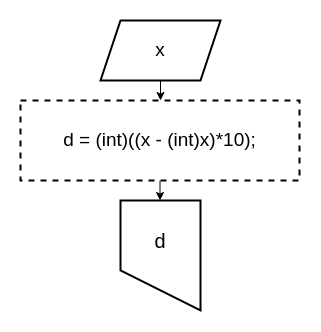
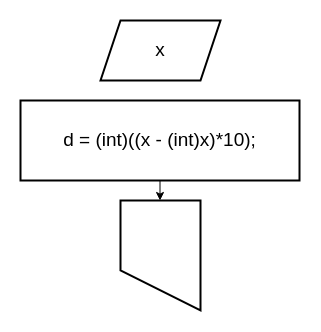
(161, 87) -> none
(160, 141) -> (160, 141)
(161, 241) -> none
